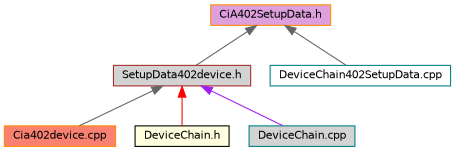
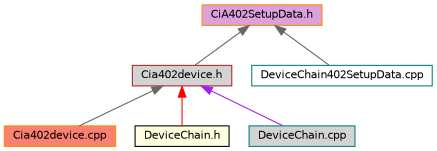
(182, 76) -> (182, 76)
